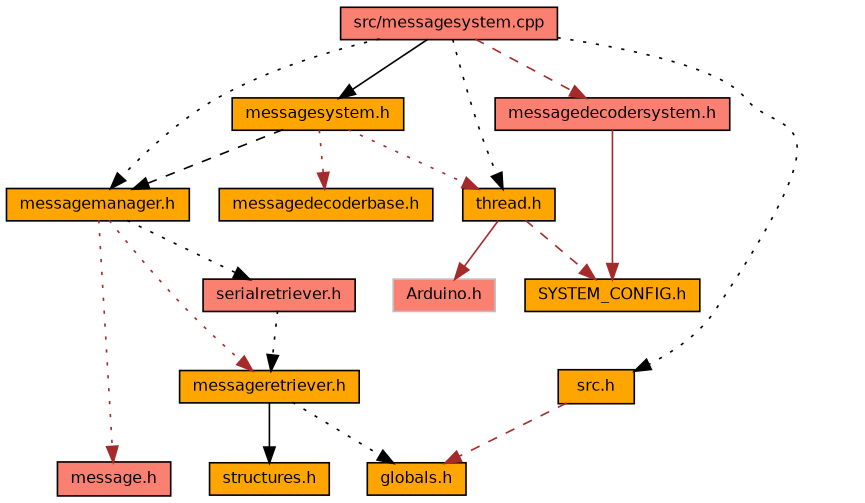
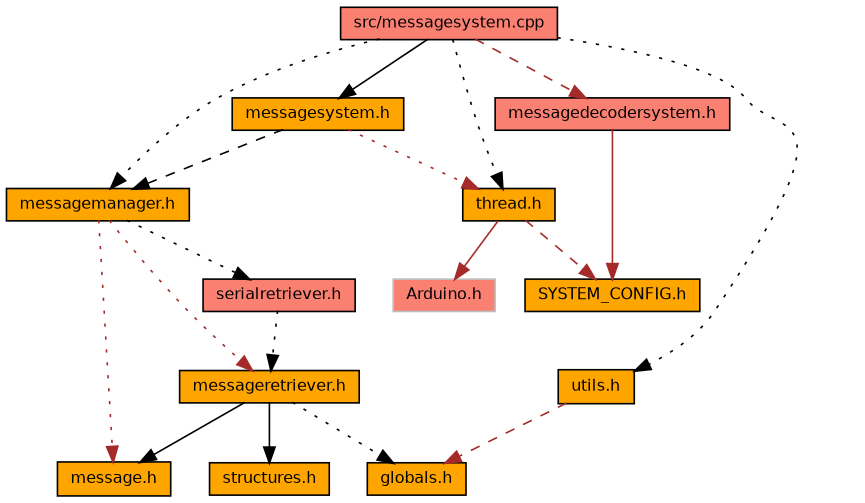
(326, 205) -> none
(596, 387) -> (596, 387)
none -> (199, 428)
(114, 479) -> (114, 479)
